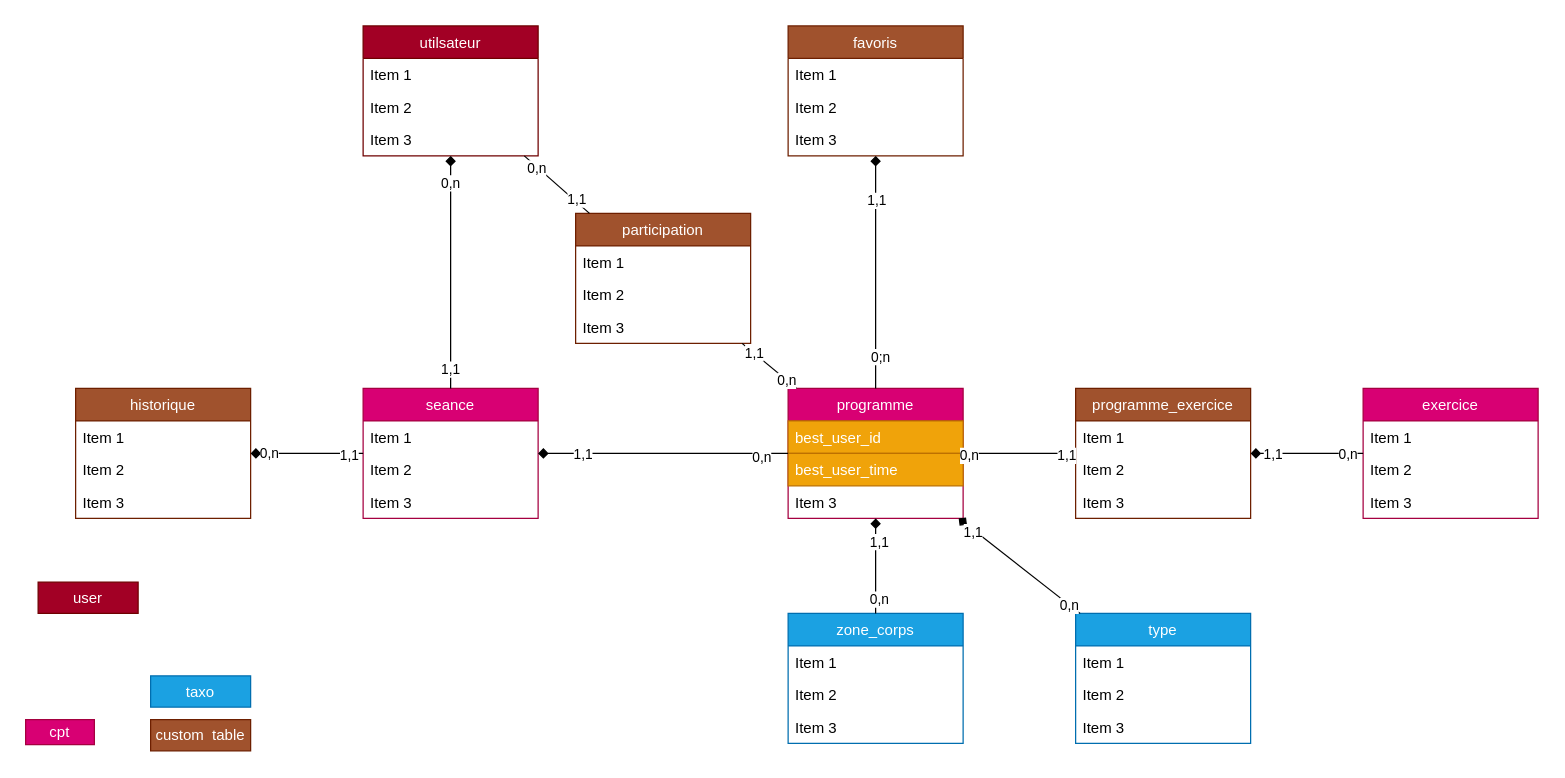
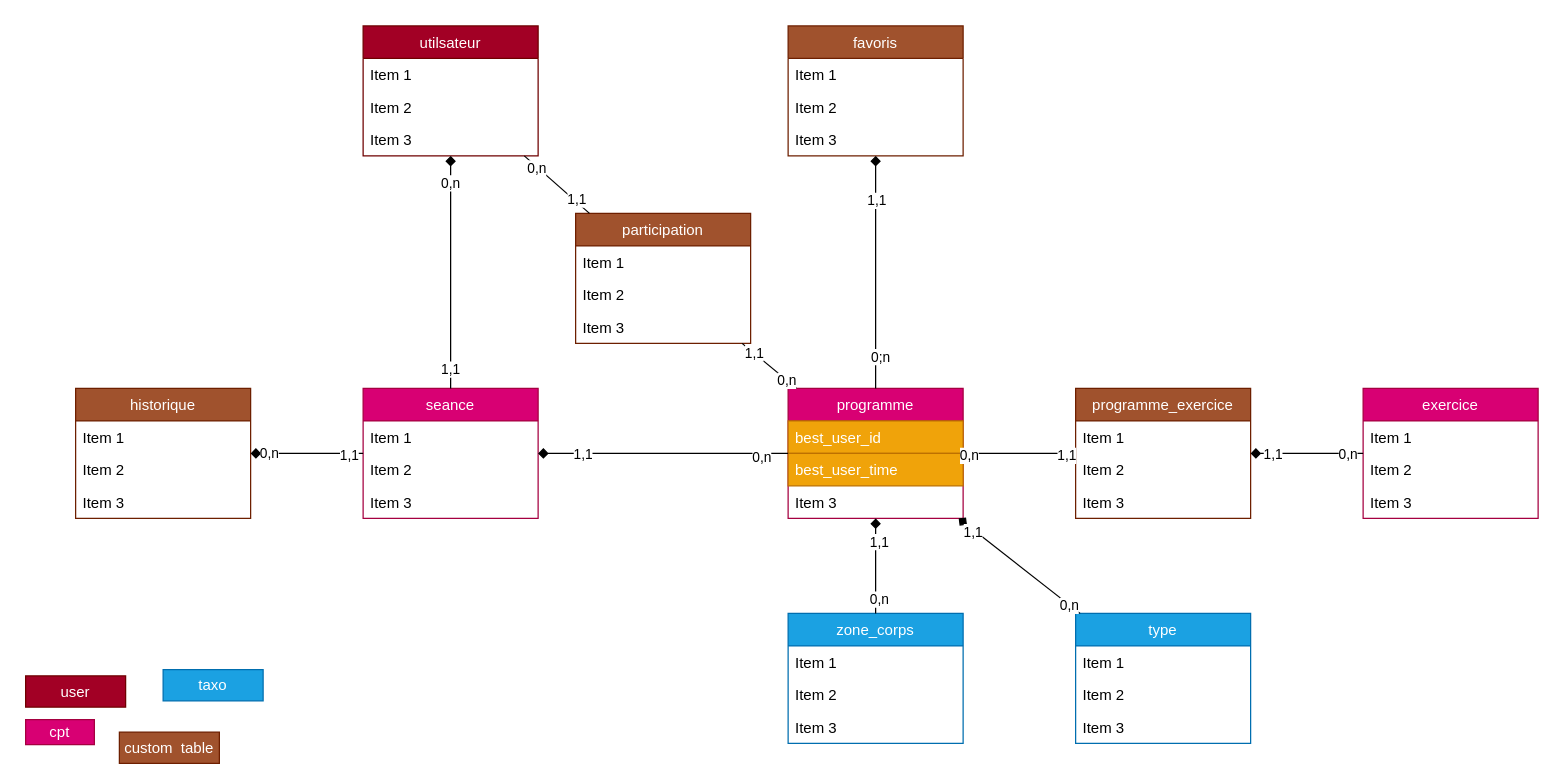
(88, 598) -> (76, 691)
(201, 691) -> (213, 685)
(201, 735) -> (169, 748)
